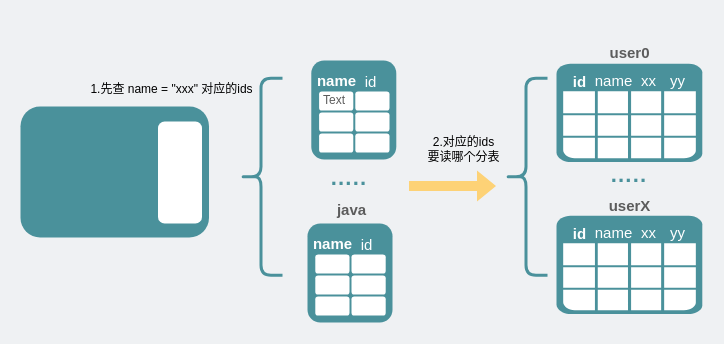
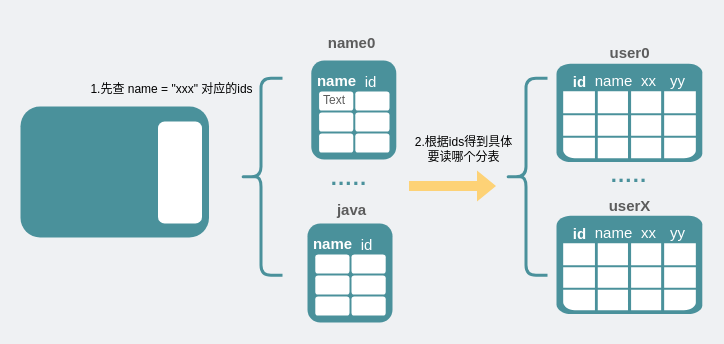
none -> (352, 41)
(464, 150) -> (464, 150)
